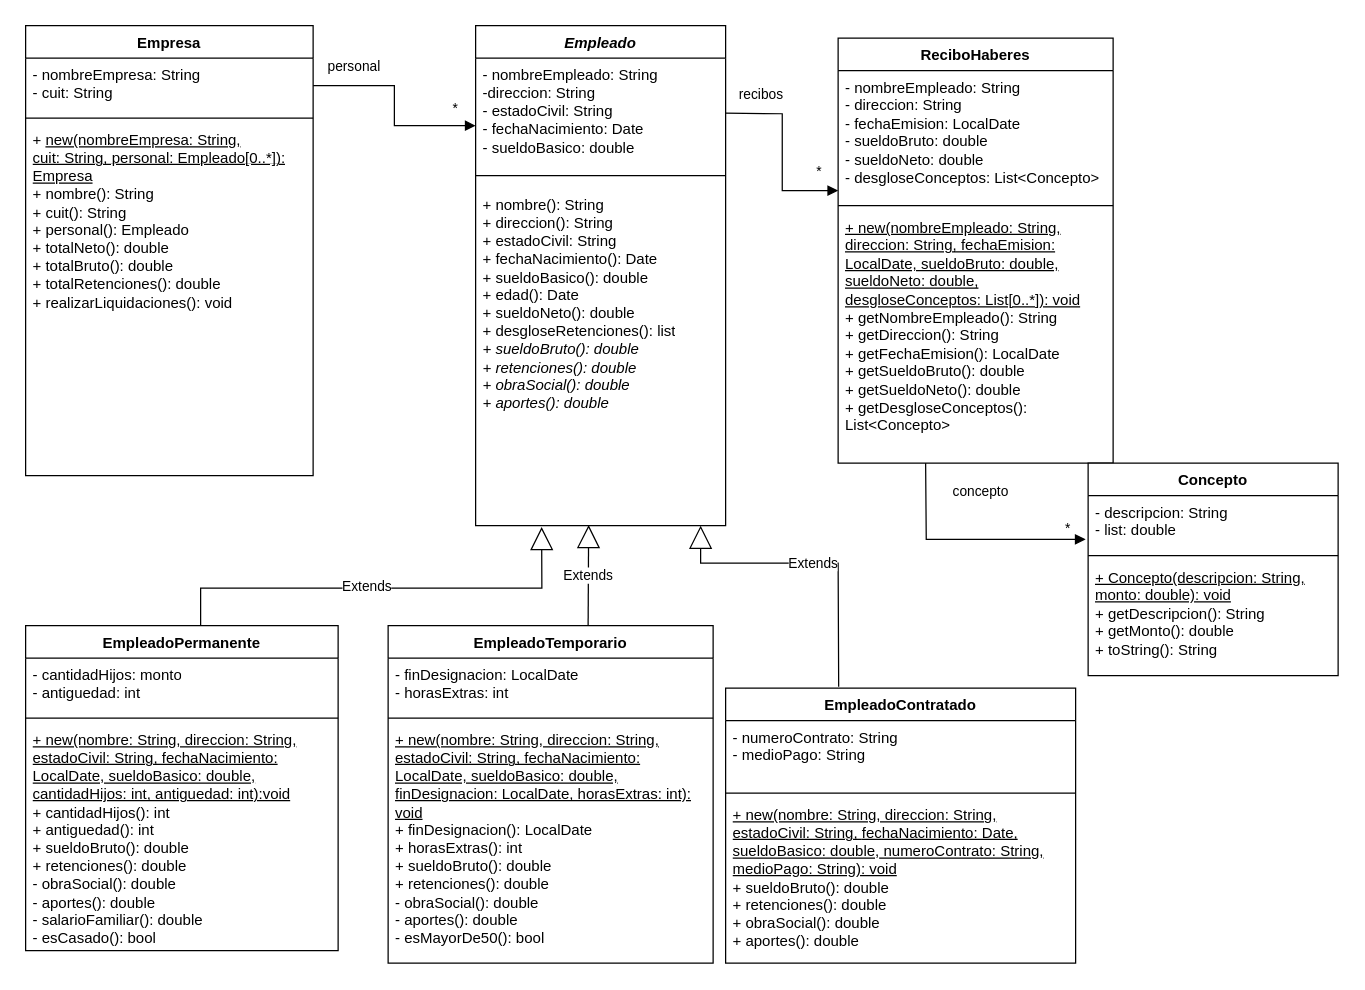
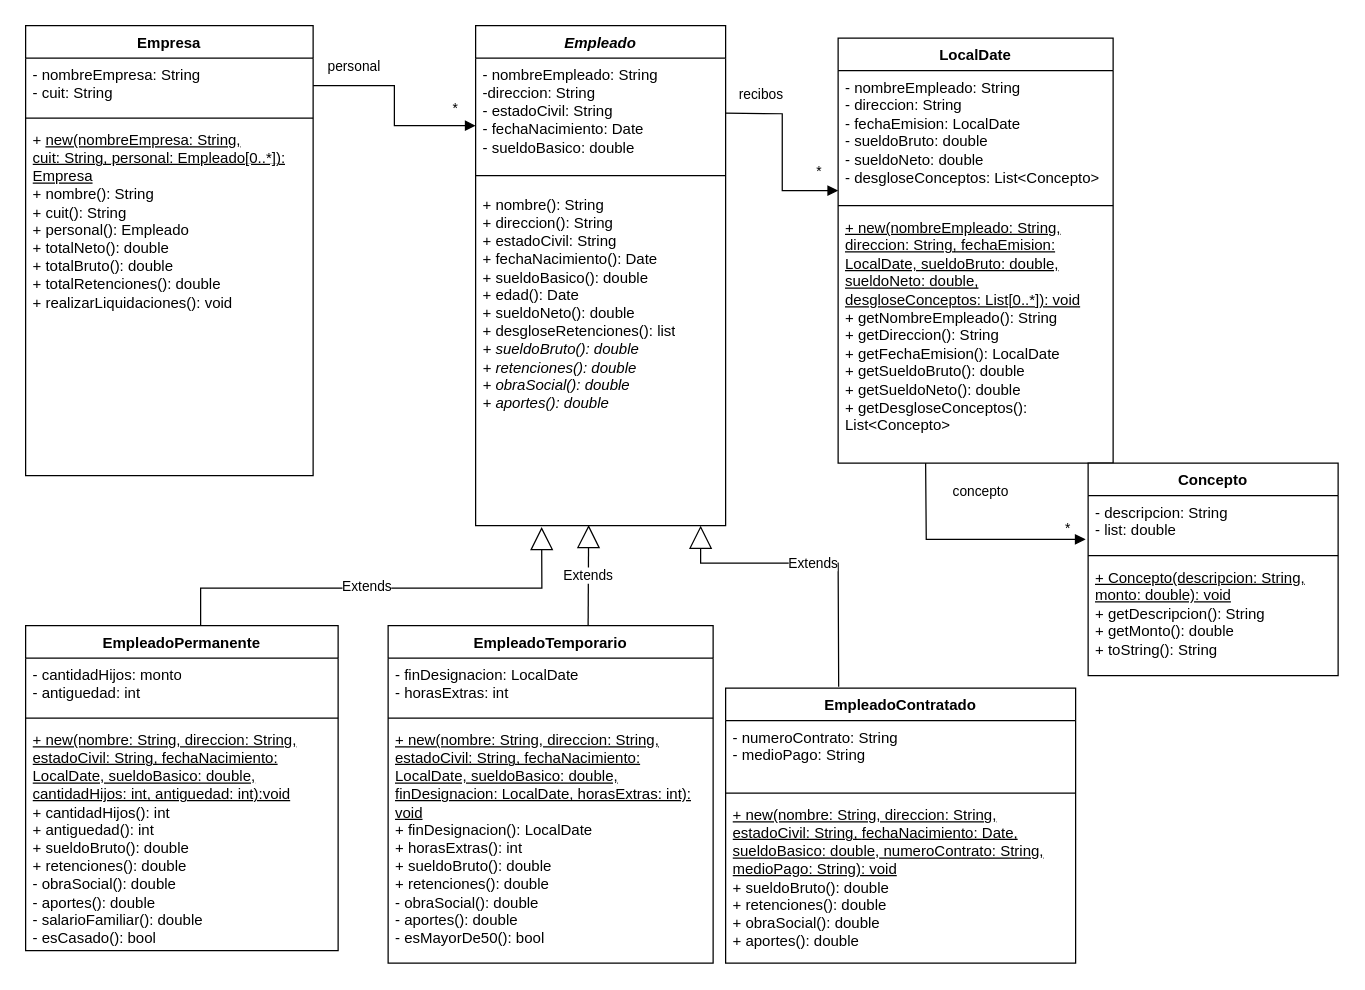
(976, 56) -> (976, 56)
